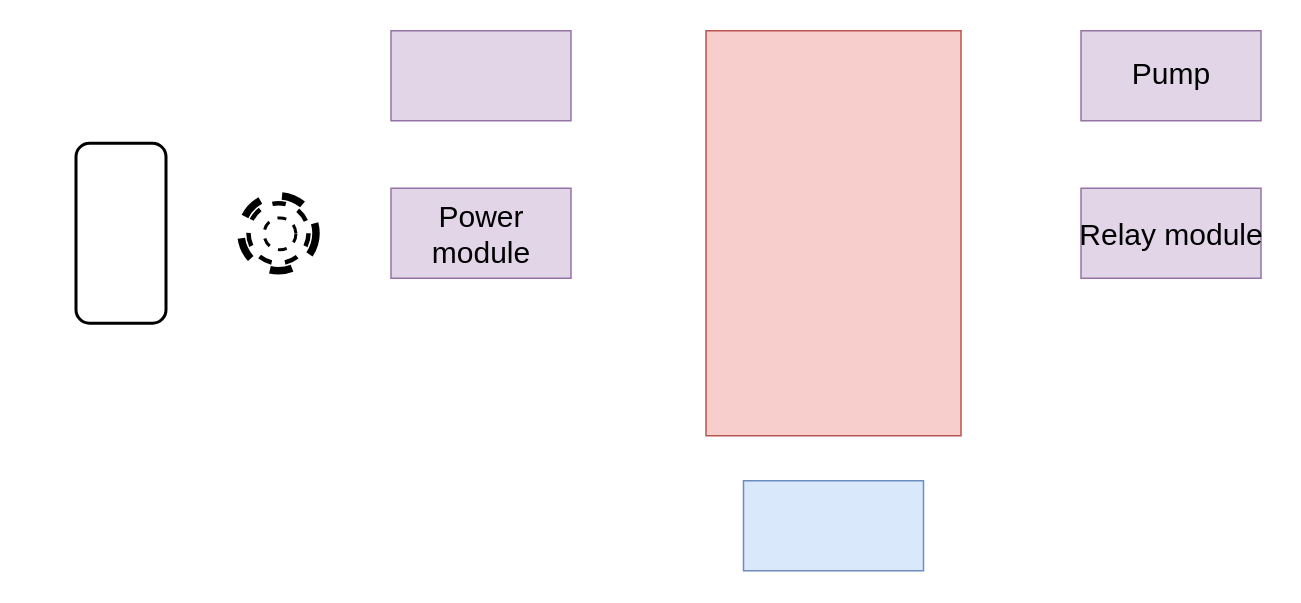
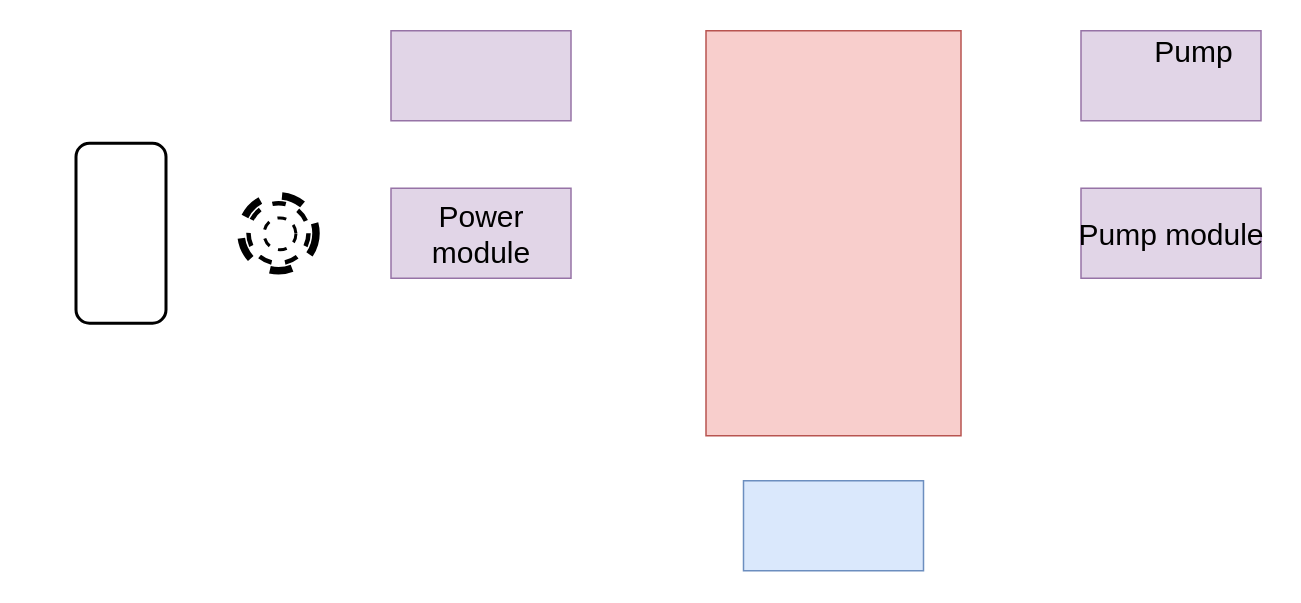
(1171, 91) -> (1193, 68)
(1172, 233) -> (1172, 233)
